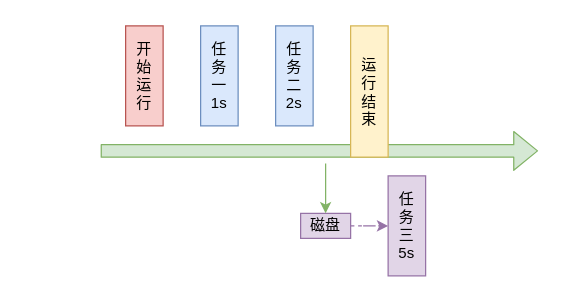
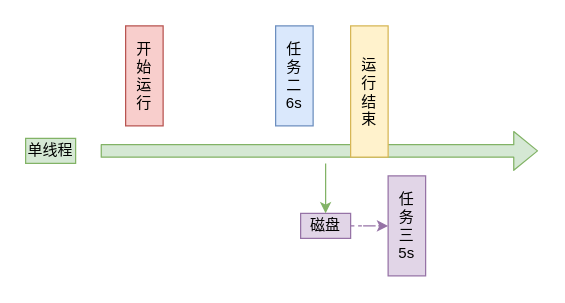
(219, 76) -> none
(294, 76) -> (294, 76)
none -> (51, 151)
